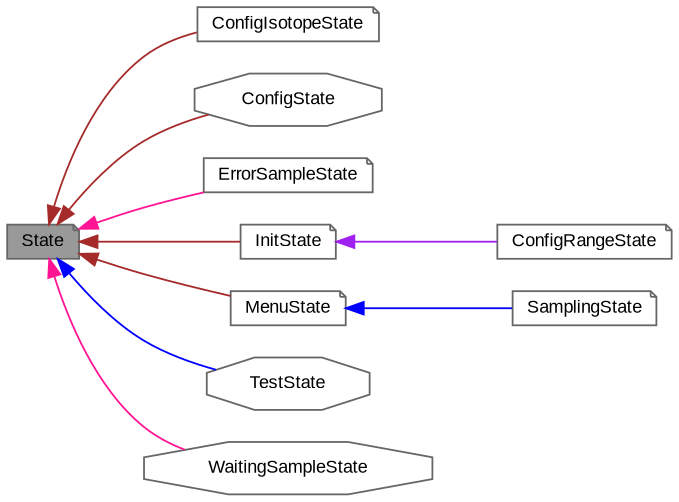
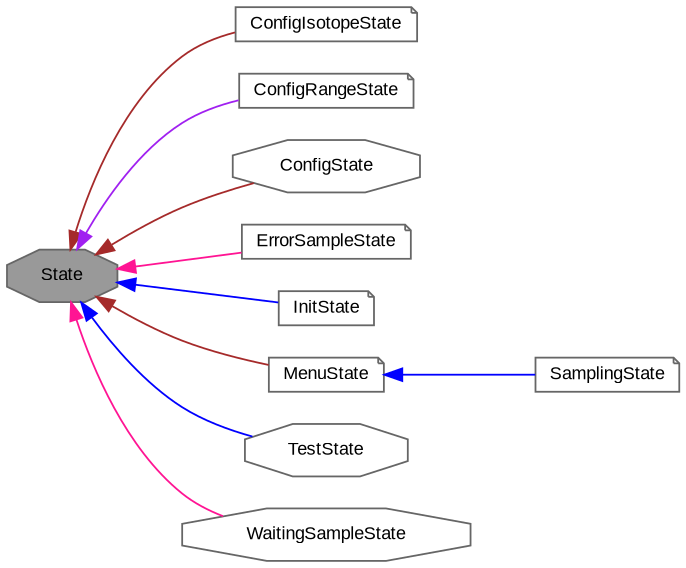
(43, 242) -> (62, 276)
(169, 242) -> (207, 294)
(426, 242) -> (149, 150)
